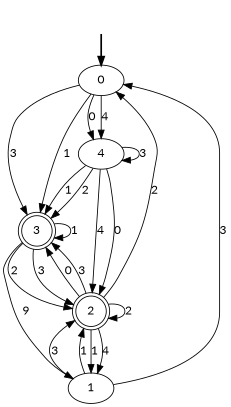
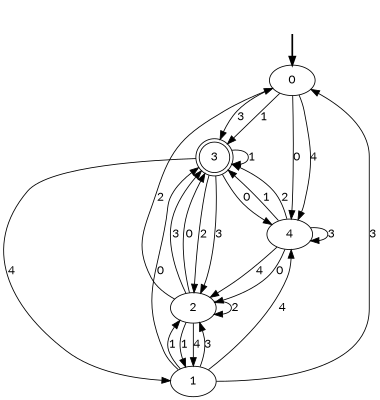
none -> (240, 200)
none -> (156, 270)
(26, 311) -> (12, 271)
(91, 311) -> (193, 308)
none -> (260, 321)
